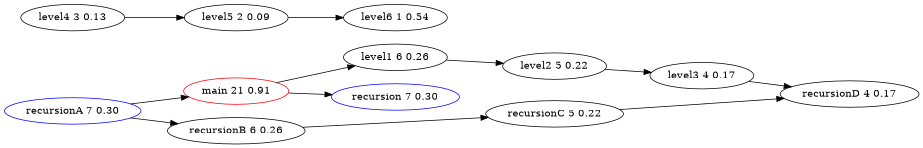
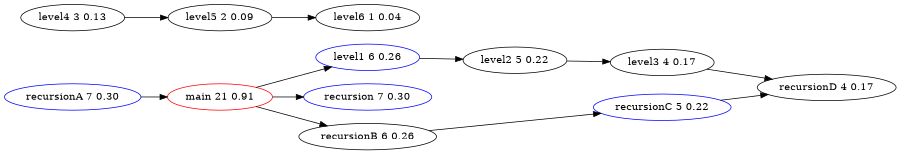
(395, 18) -> (368, 18)
(395, 57) -> (368, 57)
(555, 114) -> (662, 107)
(151, 120) -> (288, 115)
